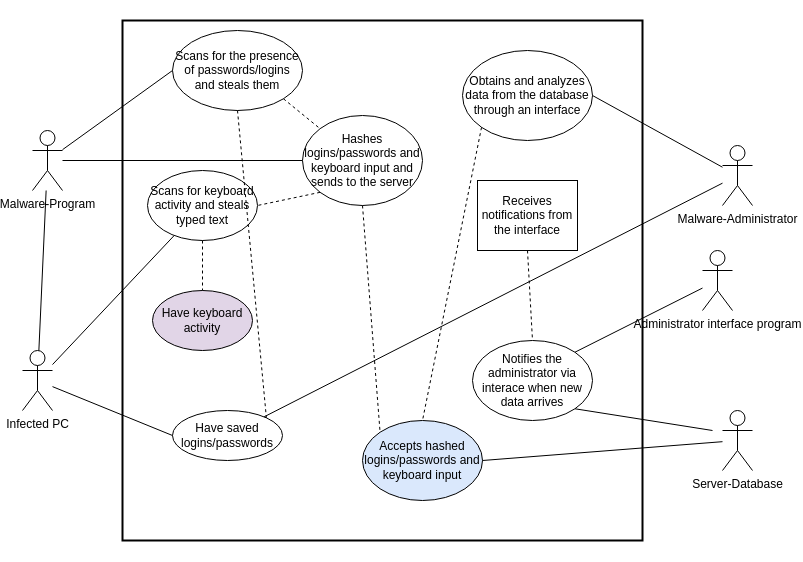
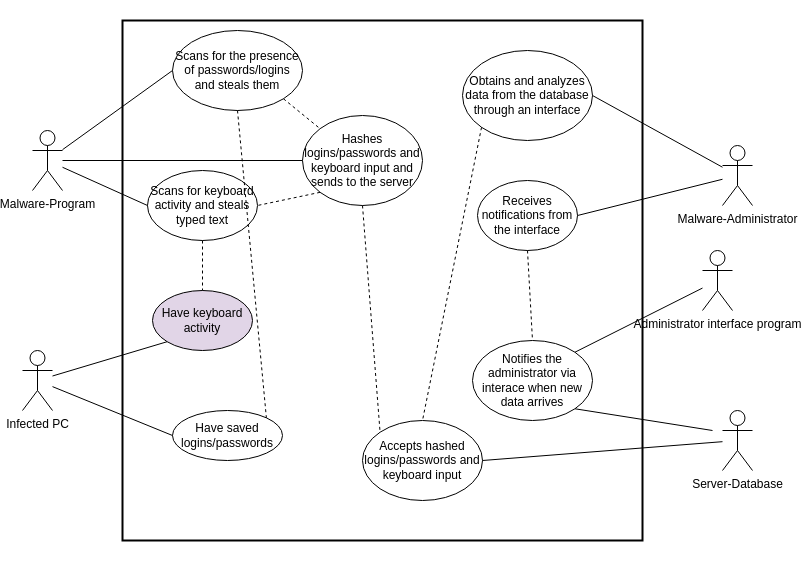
(528, 216) -> (528, 216)
(43, 271) -> (105, 186)
(495, 299) -> (650, 197)
(113, 300) -> (109, 359)
(423, 461) -> (423, 461)
